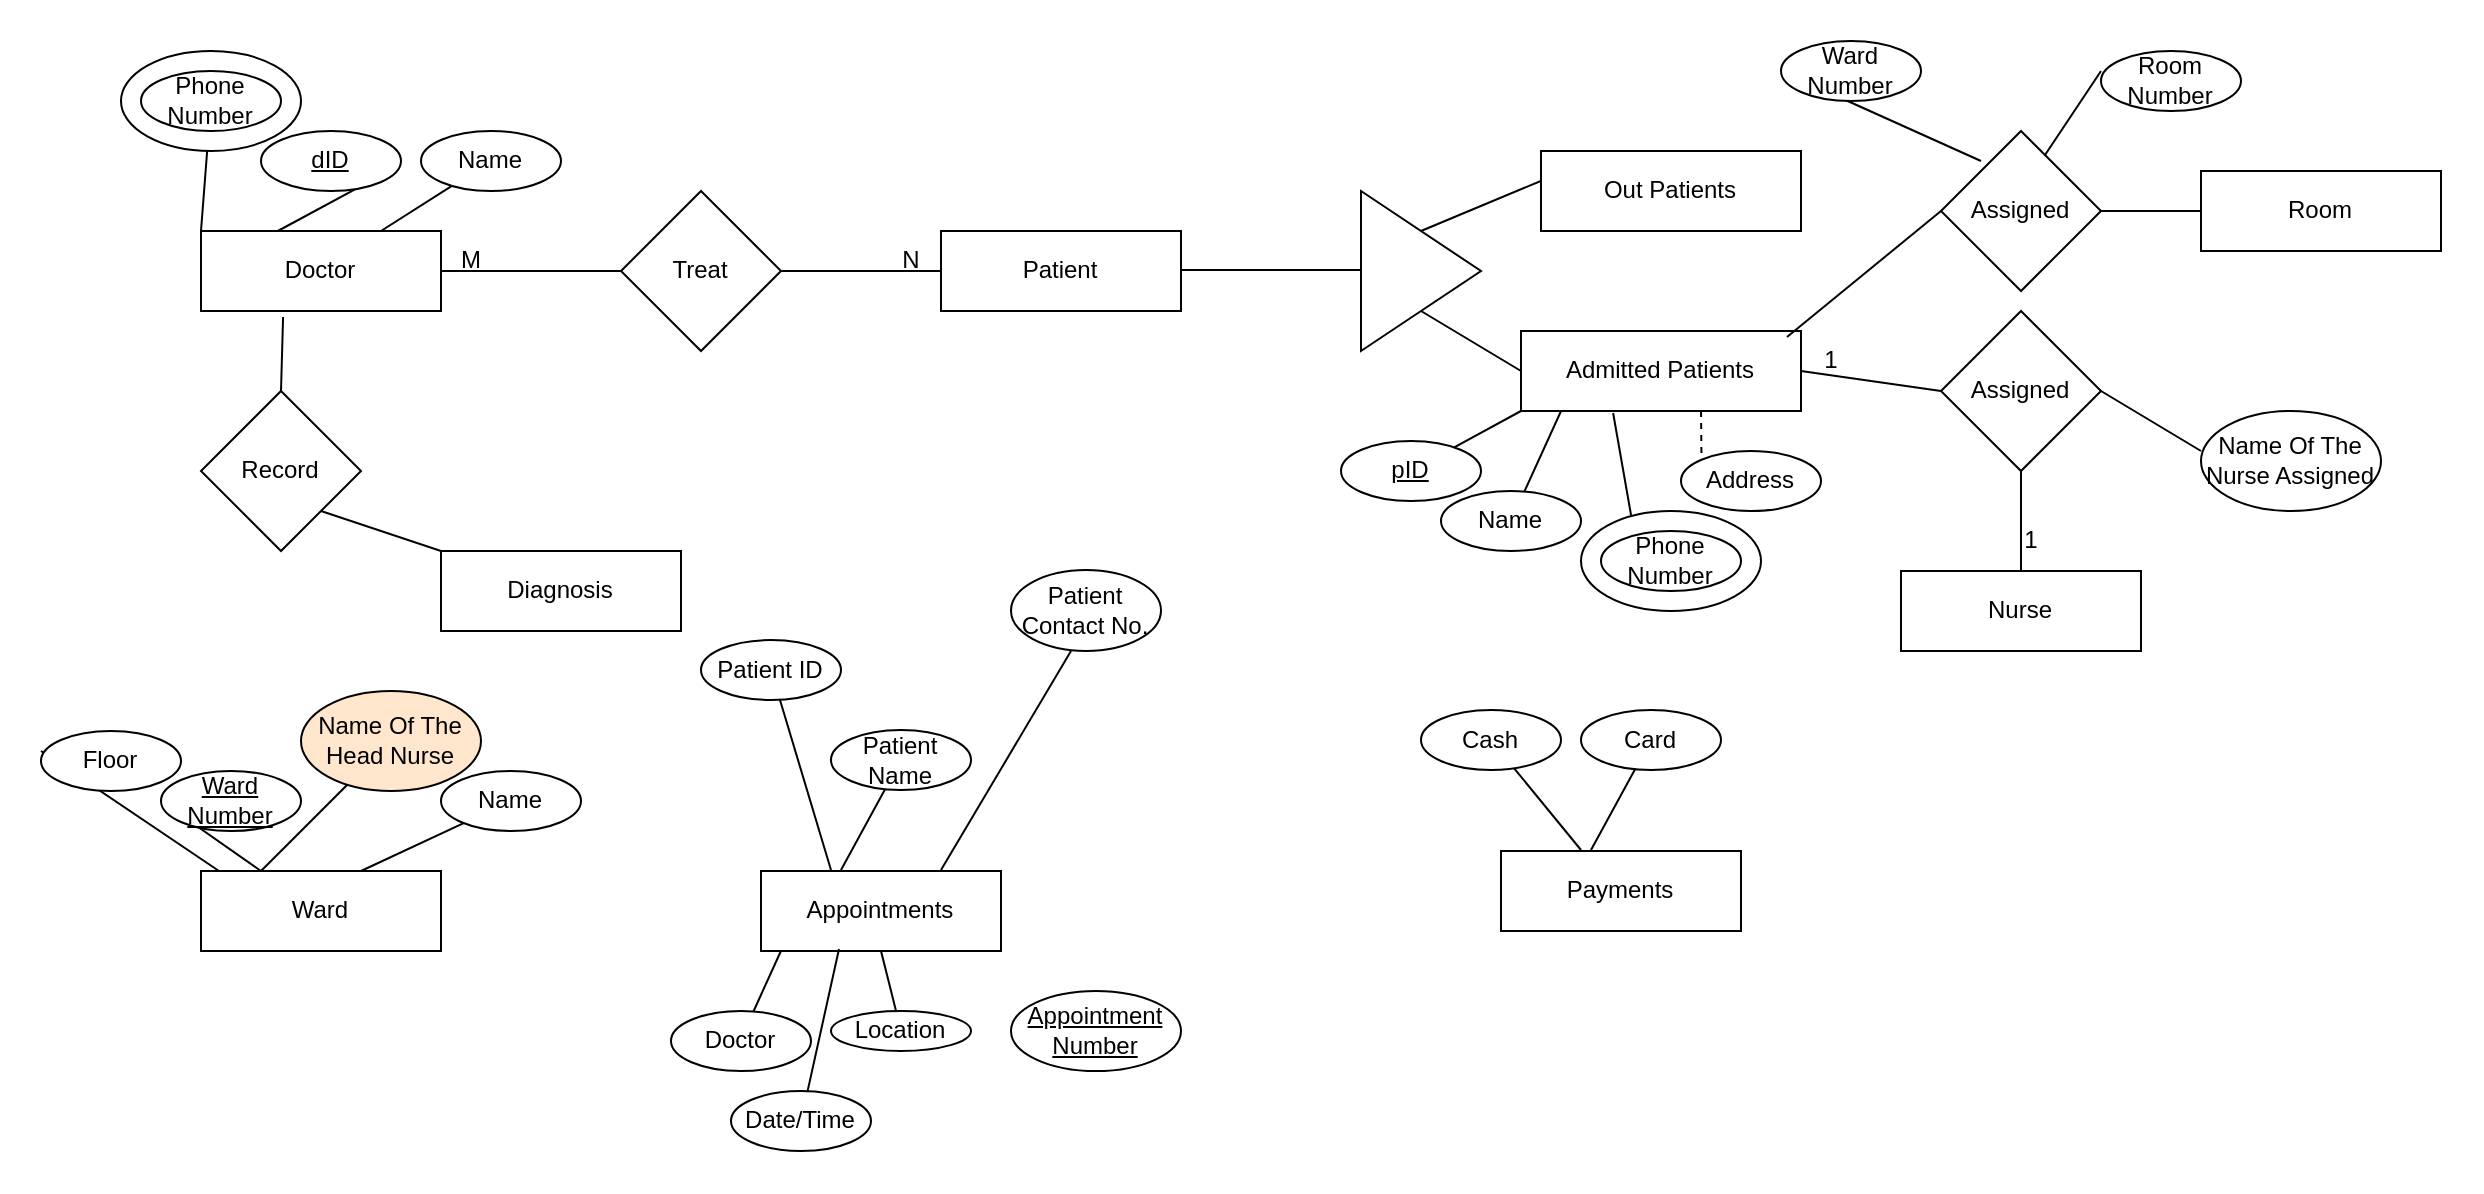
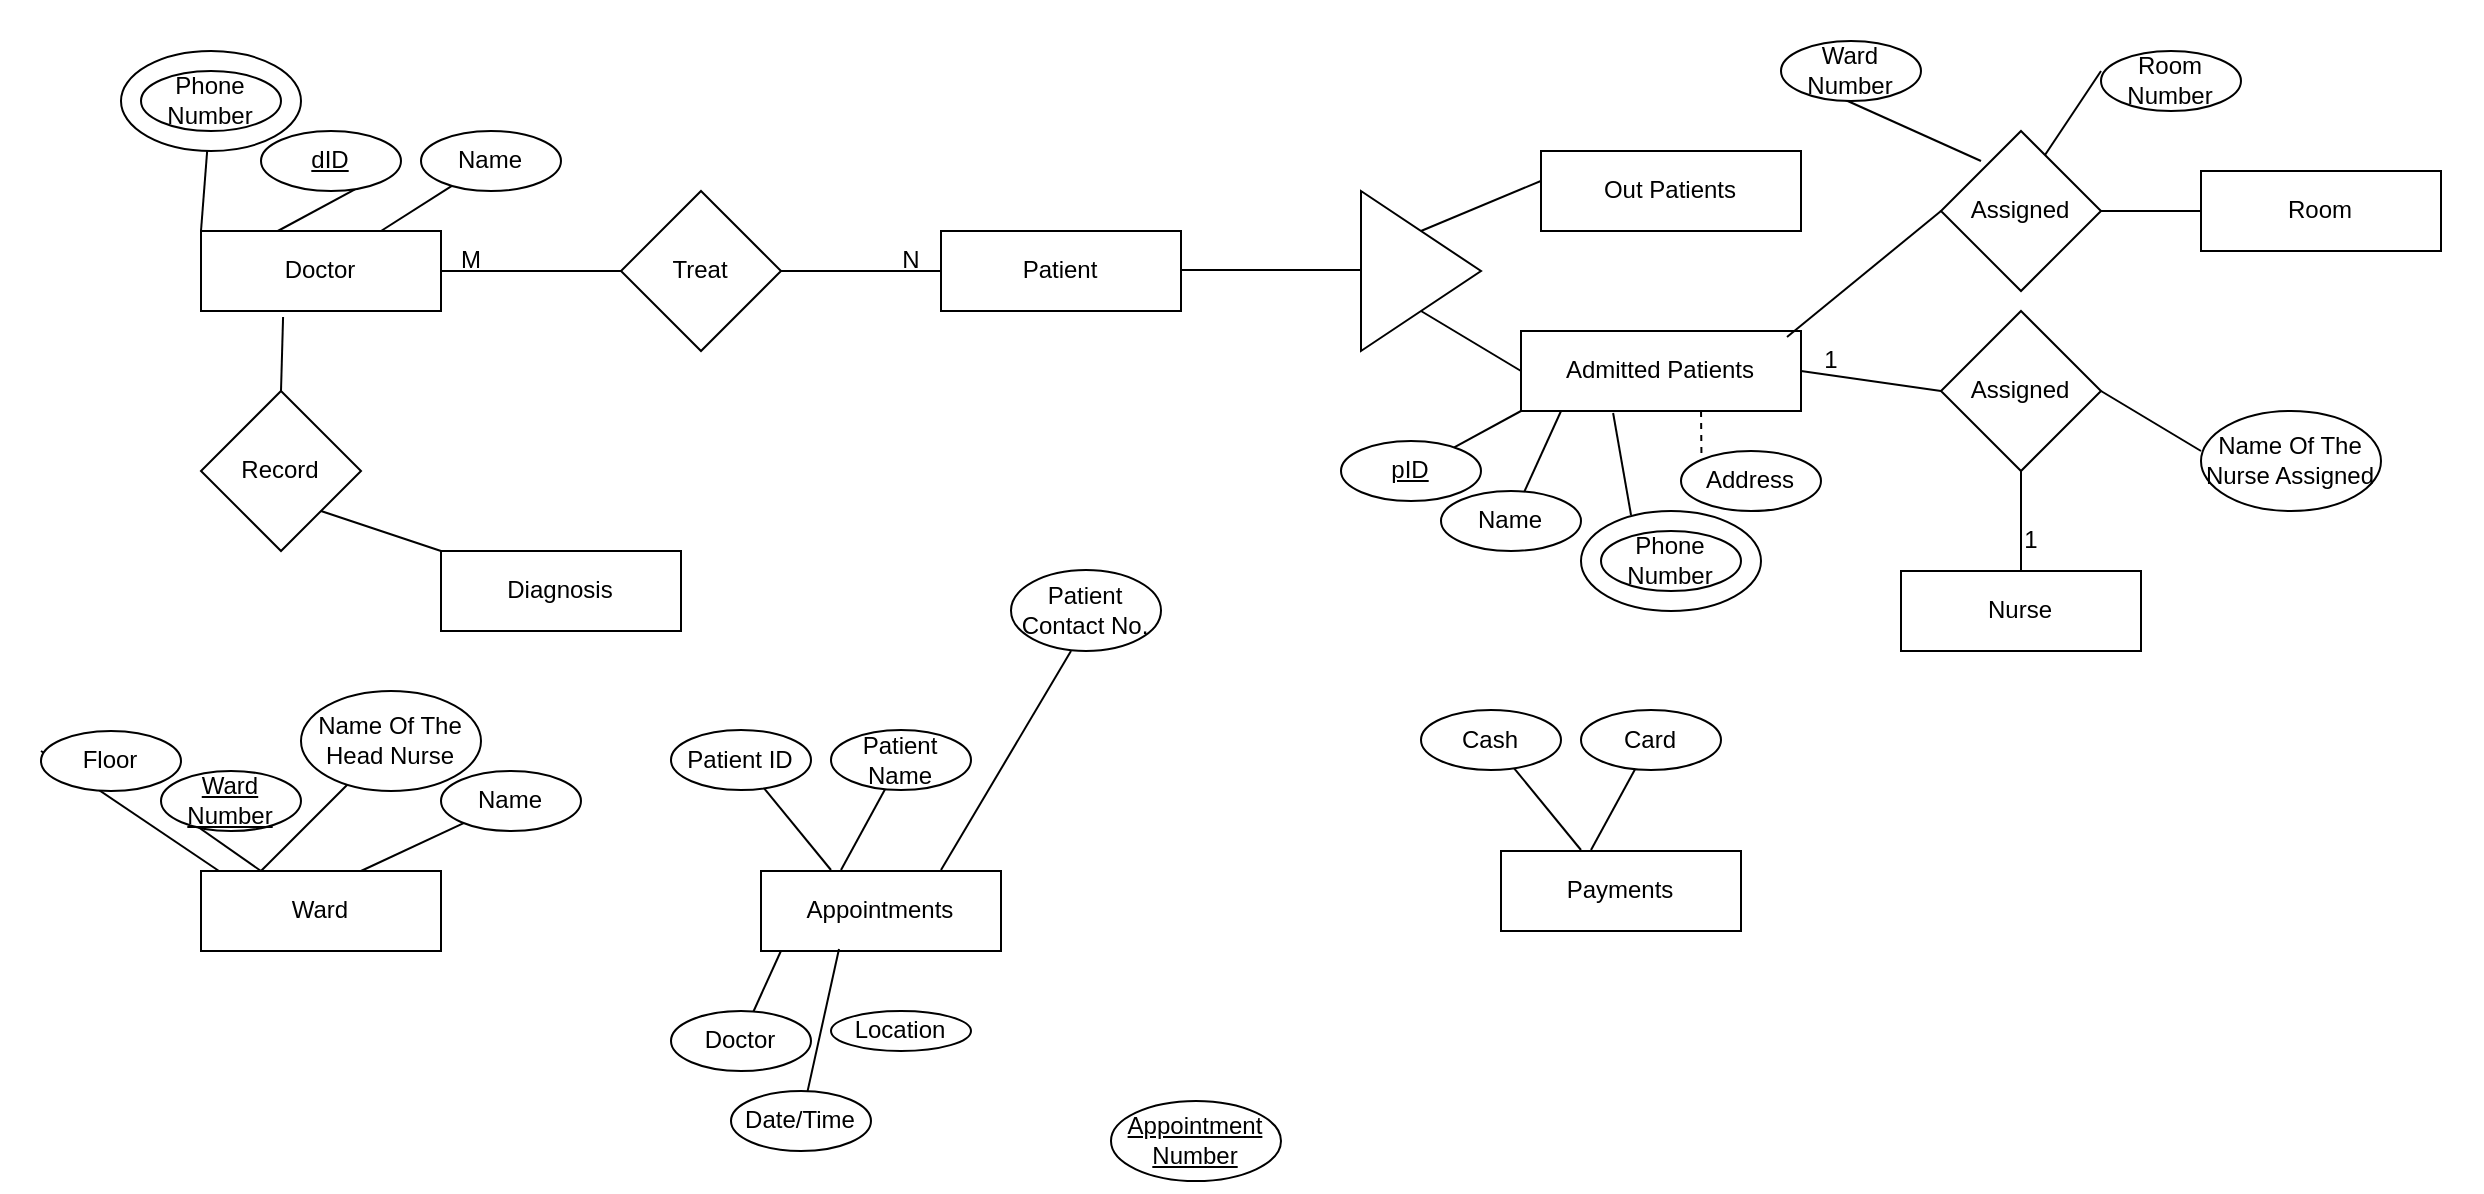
(771, 670) -> (741, 760)
(391, 741) -> (391, 741)
(888, 981) -> none
(1096, 1031) -> (1196, 1141)
